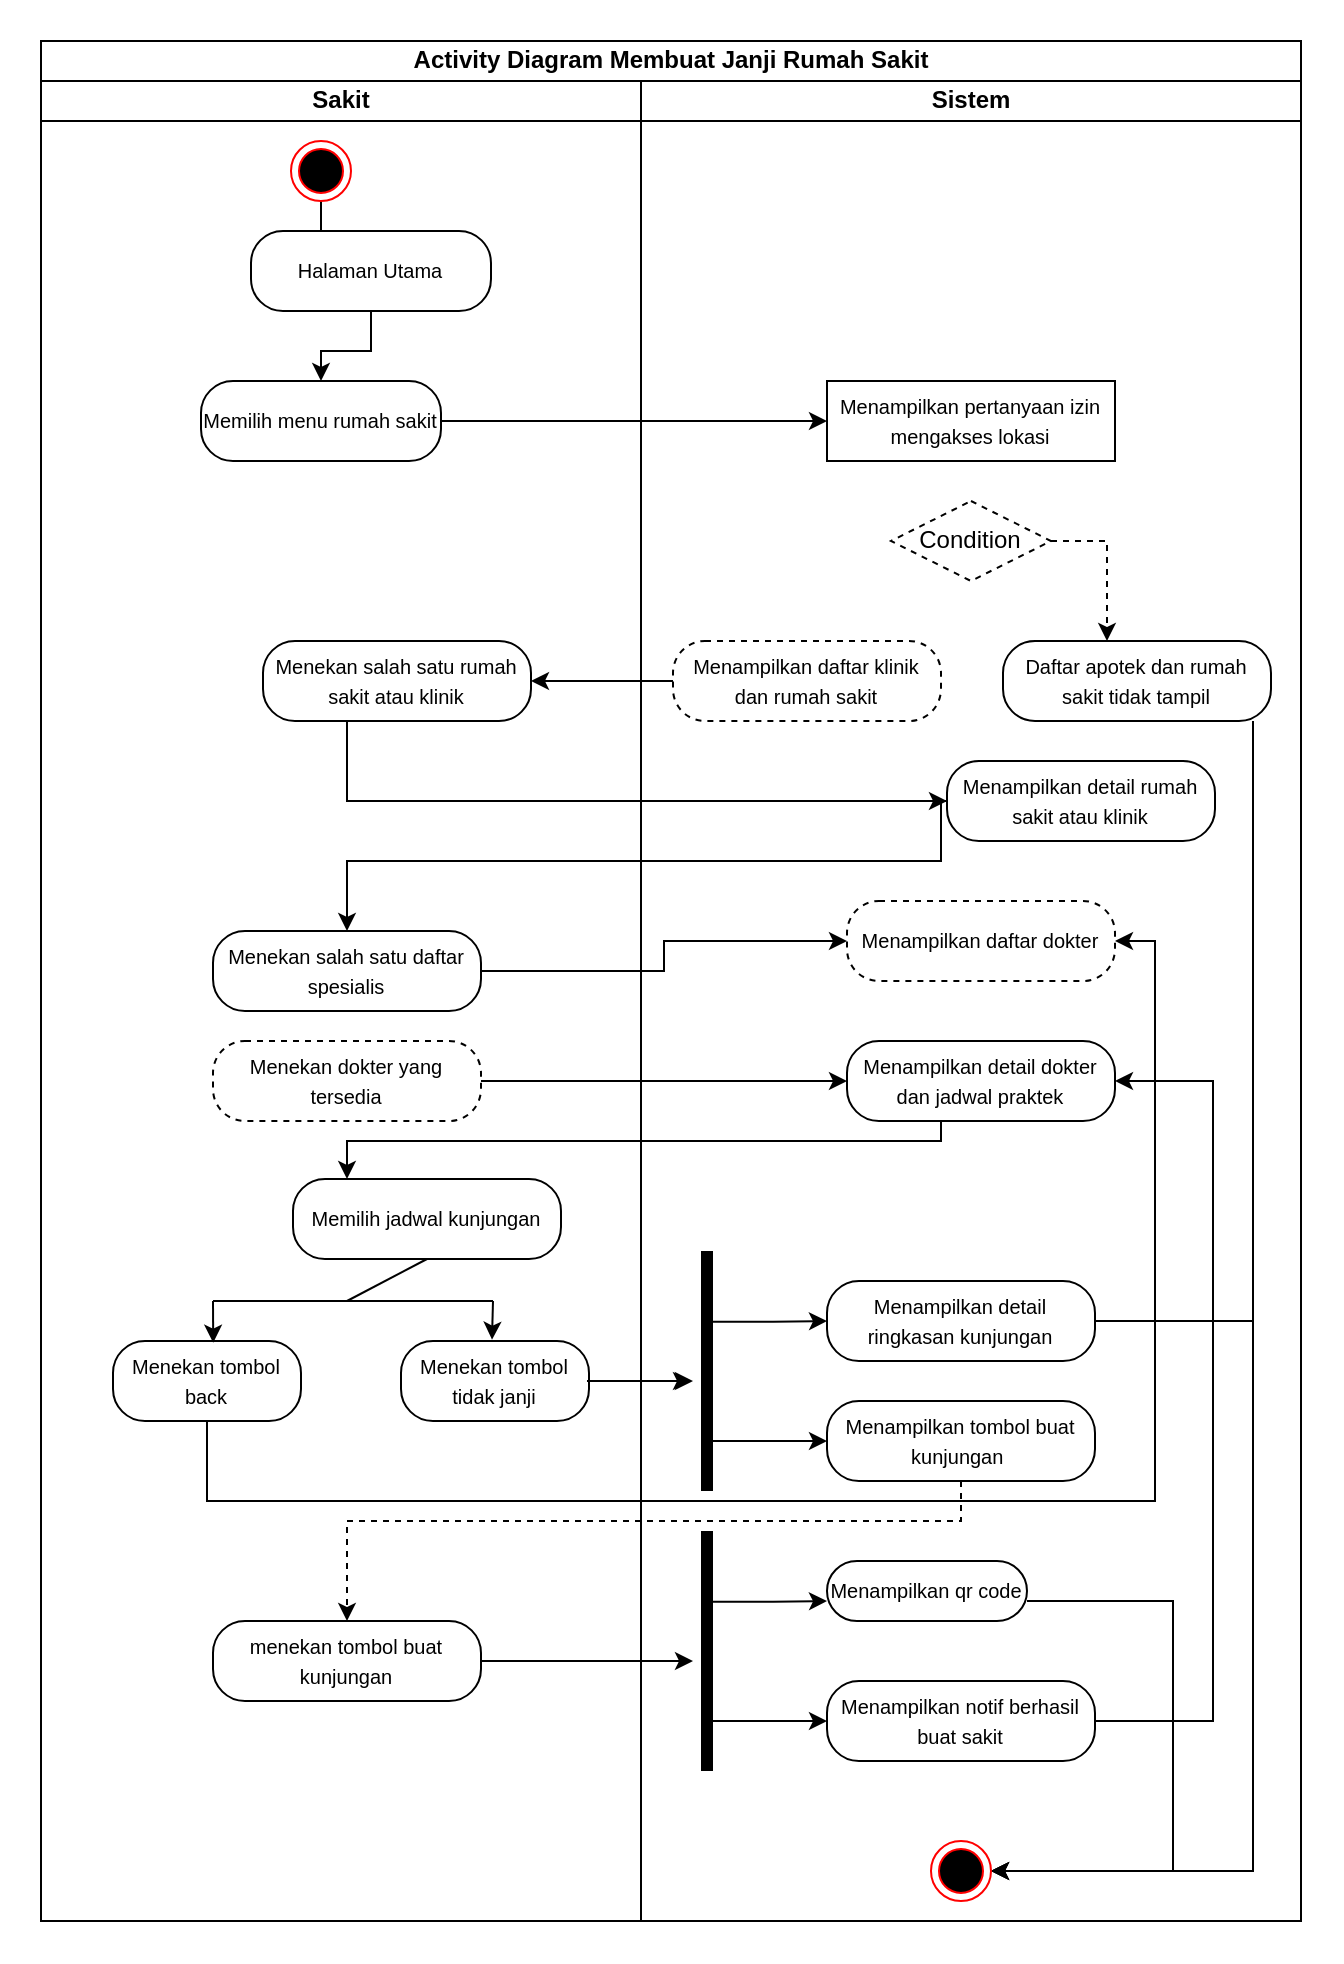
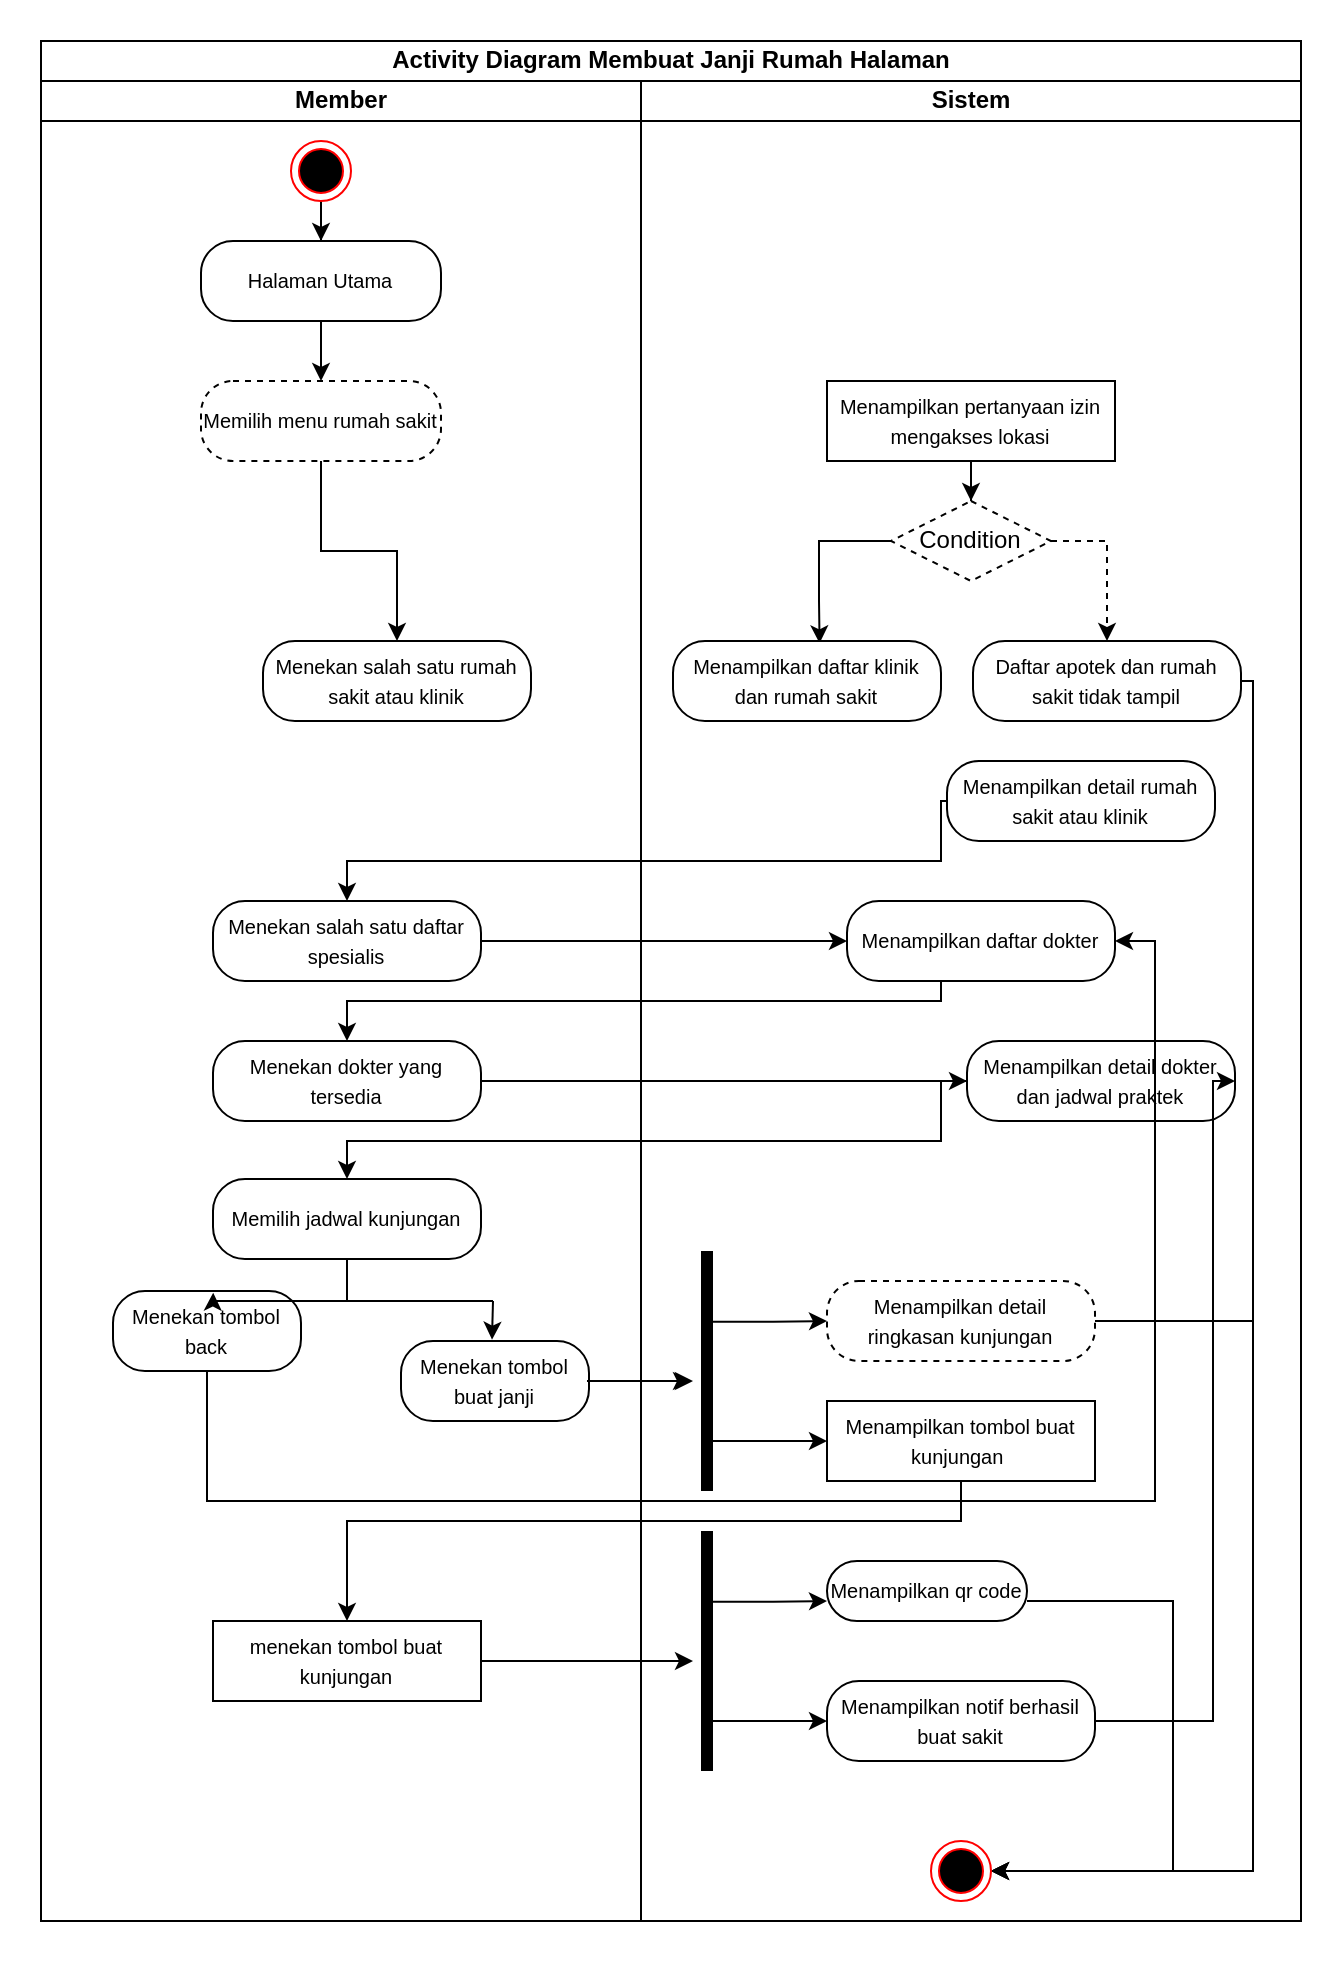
(672, 61) -> (672, 61)
(342, 101) -> (342, 101)
(371, 271) -> (321, 281)
(321, 421) -> (321, 421)
(539, 421) -> (352, 551)
none -> (971, 488)
none -> (819, 549)
(591, 681) -> none
(807, 681) -> (807, 681)
(1137, 681) -> (1107, 681)
(452, 801) -> none
(981, 941) -> (981, 941)
(347, 971) -> (347, 941)
none -> (479, 1001)
(347, 1081) -> (347, 1081)
(981, 1081) -> (1101, 1081)
(427, 1219) -> (347, 1219)
(961, 1321) -> (961, 1321)
(207, 1381) -> (207, 1331)
(495, 1381) -> (495, 1381)
(961, 1441) -> (961, 1441)
(448, 1521) -> (448, 1521)
(347, 1661) -> (347, 1661)
